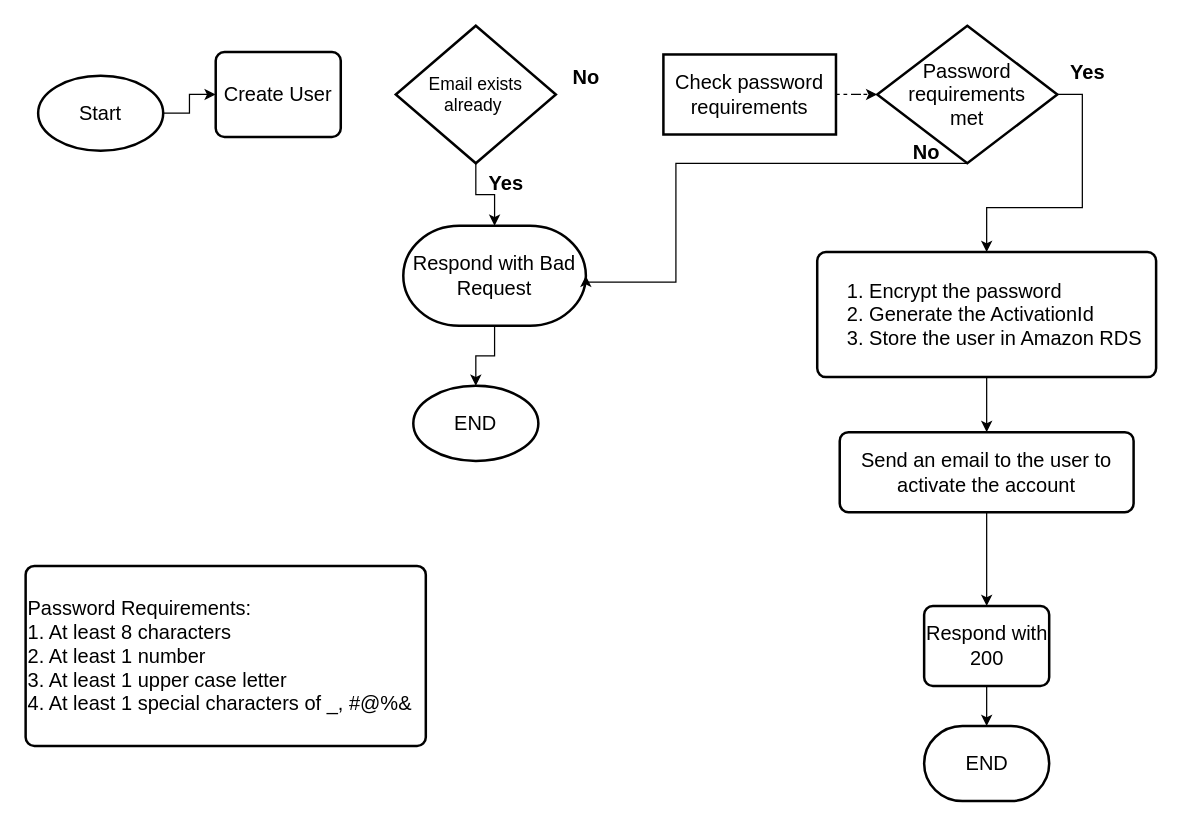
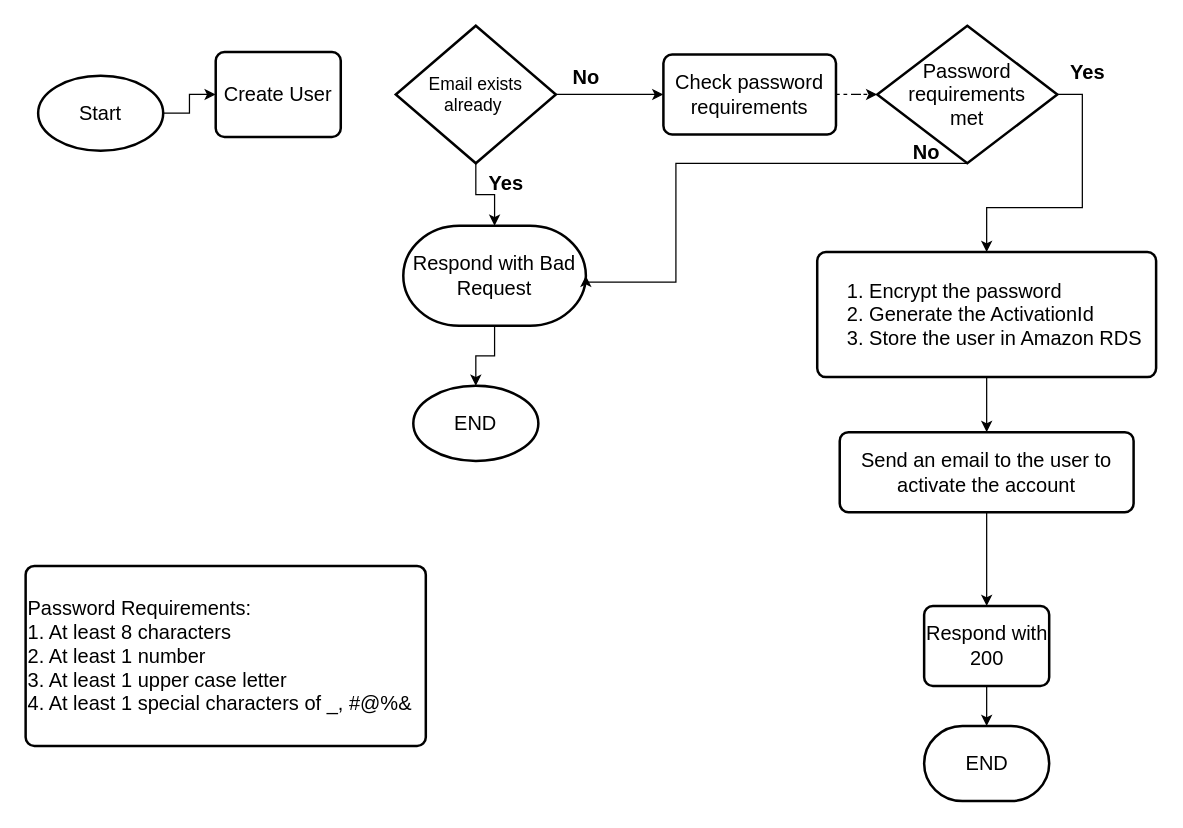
none -> (605, 94)
(749, 94) -> (749, 94)
